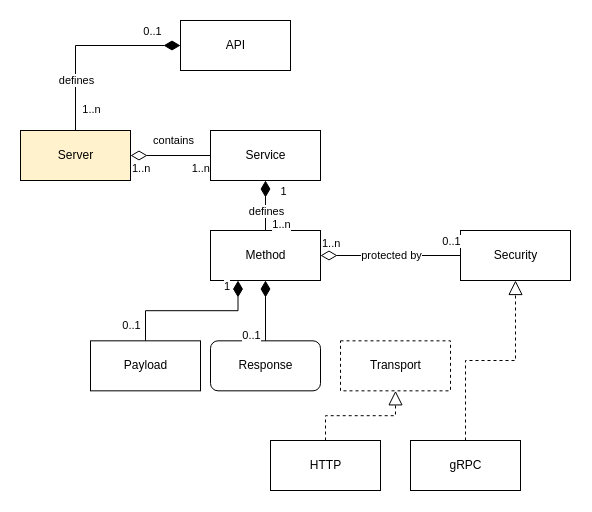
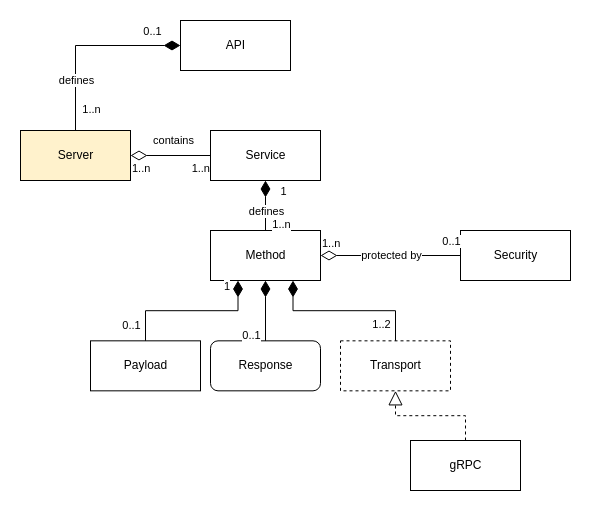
none -> (352, 311)
(495, 361) -> (432, 416)
(348, 416) -> none
(326, 466) -> none
